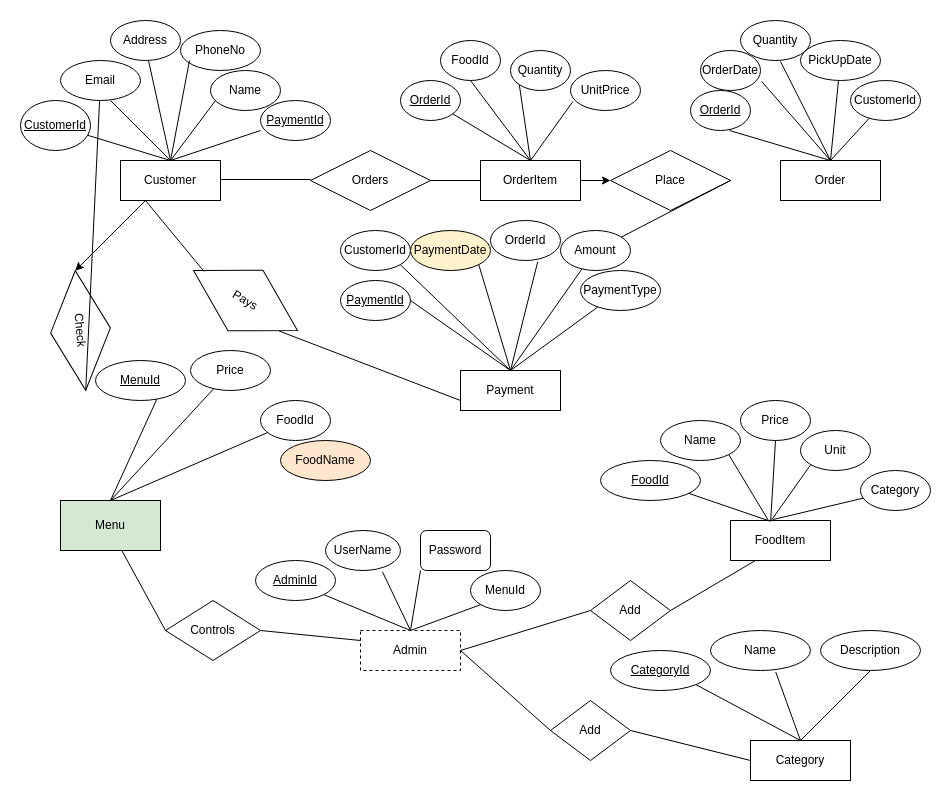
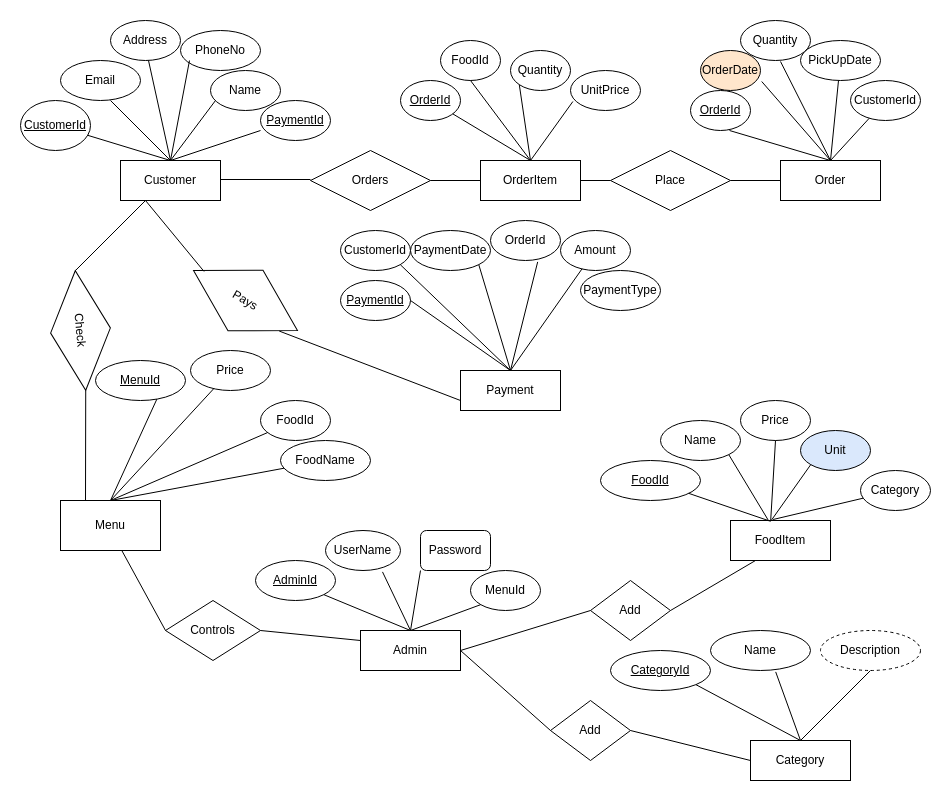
(731, 71) -> (731, 71)
(602, 181) -> (605, 181)
(663, 216) -> (756, 181)
(93, 245) -> (86, 445)
(451, 251) -> (451, 251)
(81, 265) -> (79, 267)
(555, 338) -> none
(836, 451) -> (836, 451)
(326, 461) -> (326, 461)
none -> (199, 484)
(111, 526) -> (111, 526)
(411, 651) -> (411, 651)
(871, 651) -> (871, 651)
